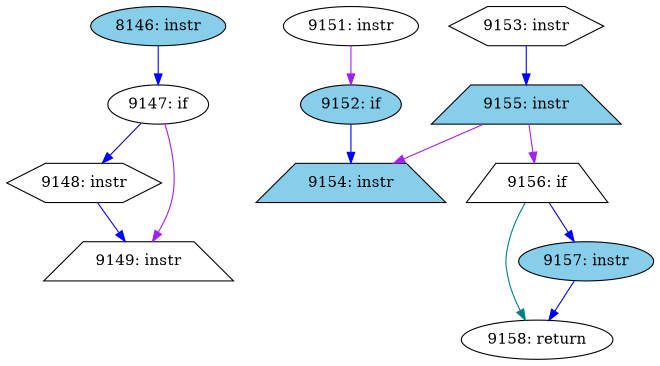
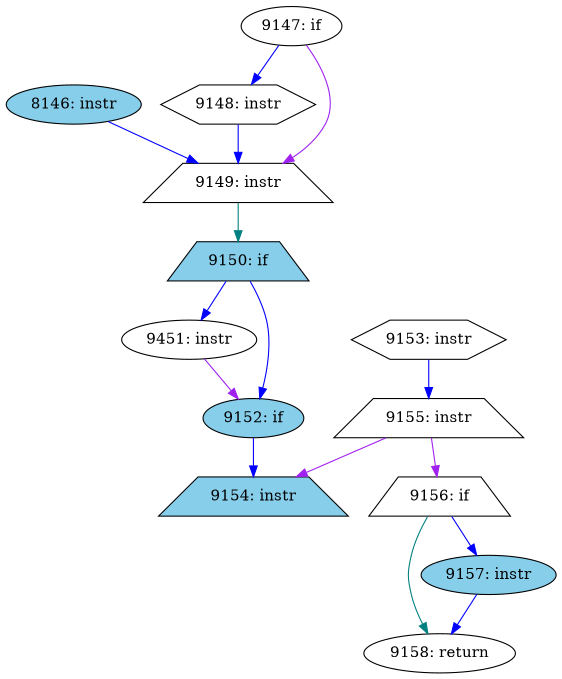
(351, 26) -> (189, 340)
(158, 60) -> (148, 140)
(526, 105) -> (429, 418)
none -> (238, 261)
